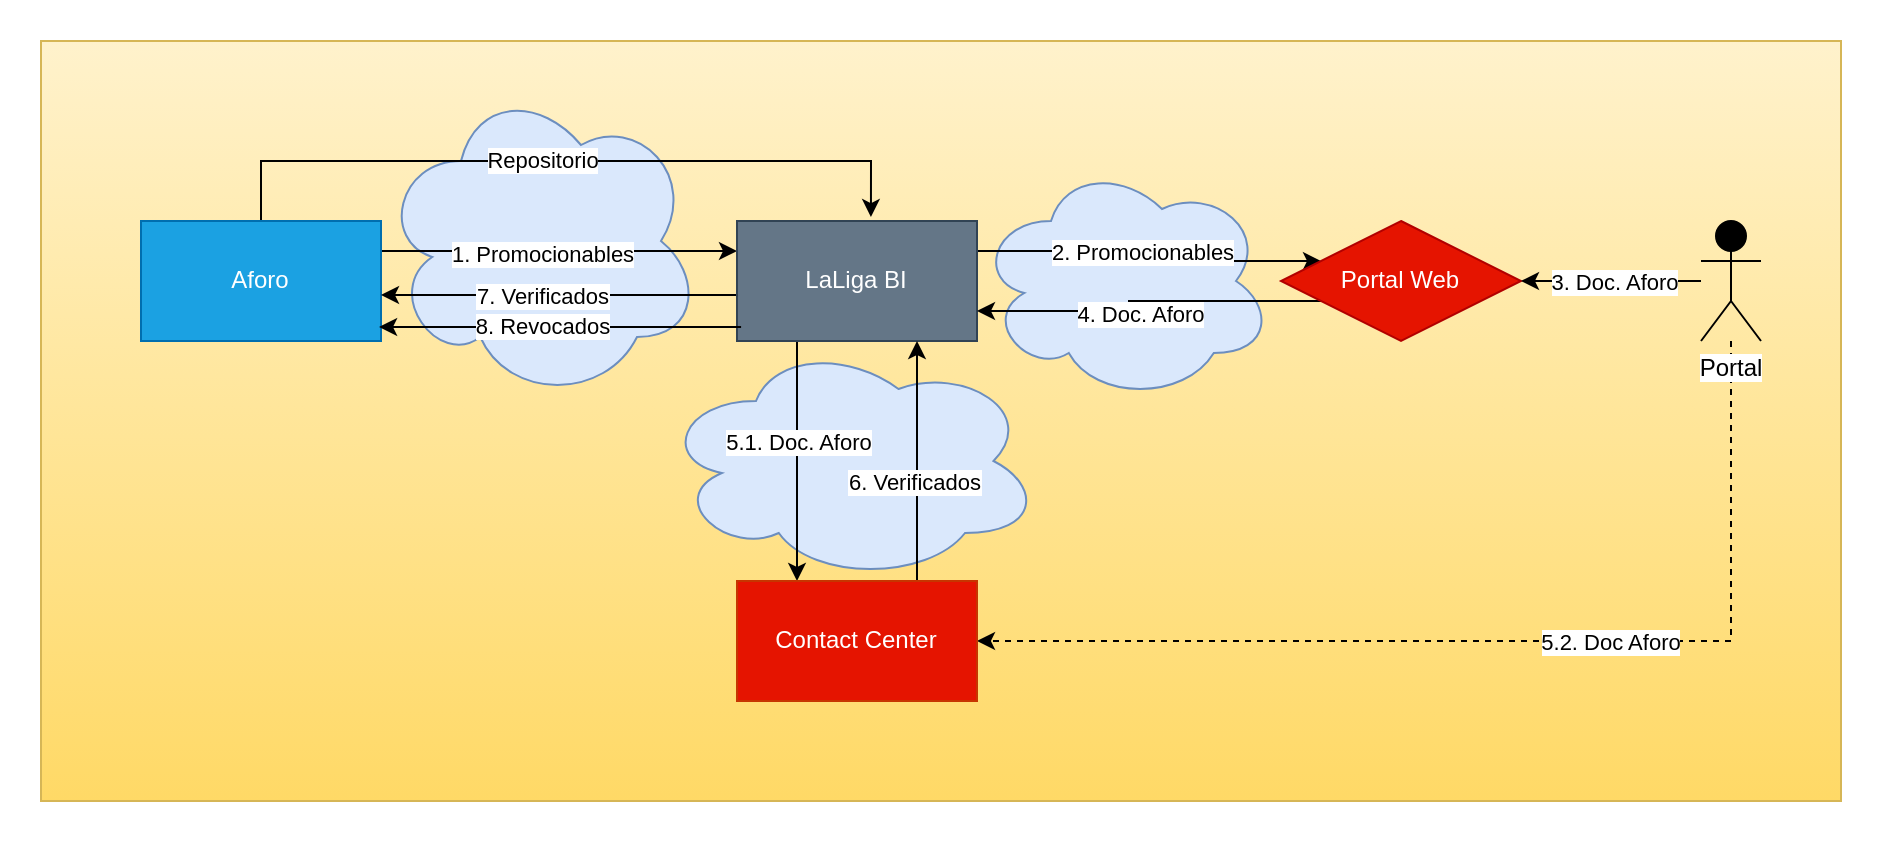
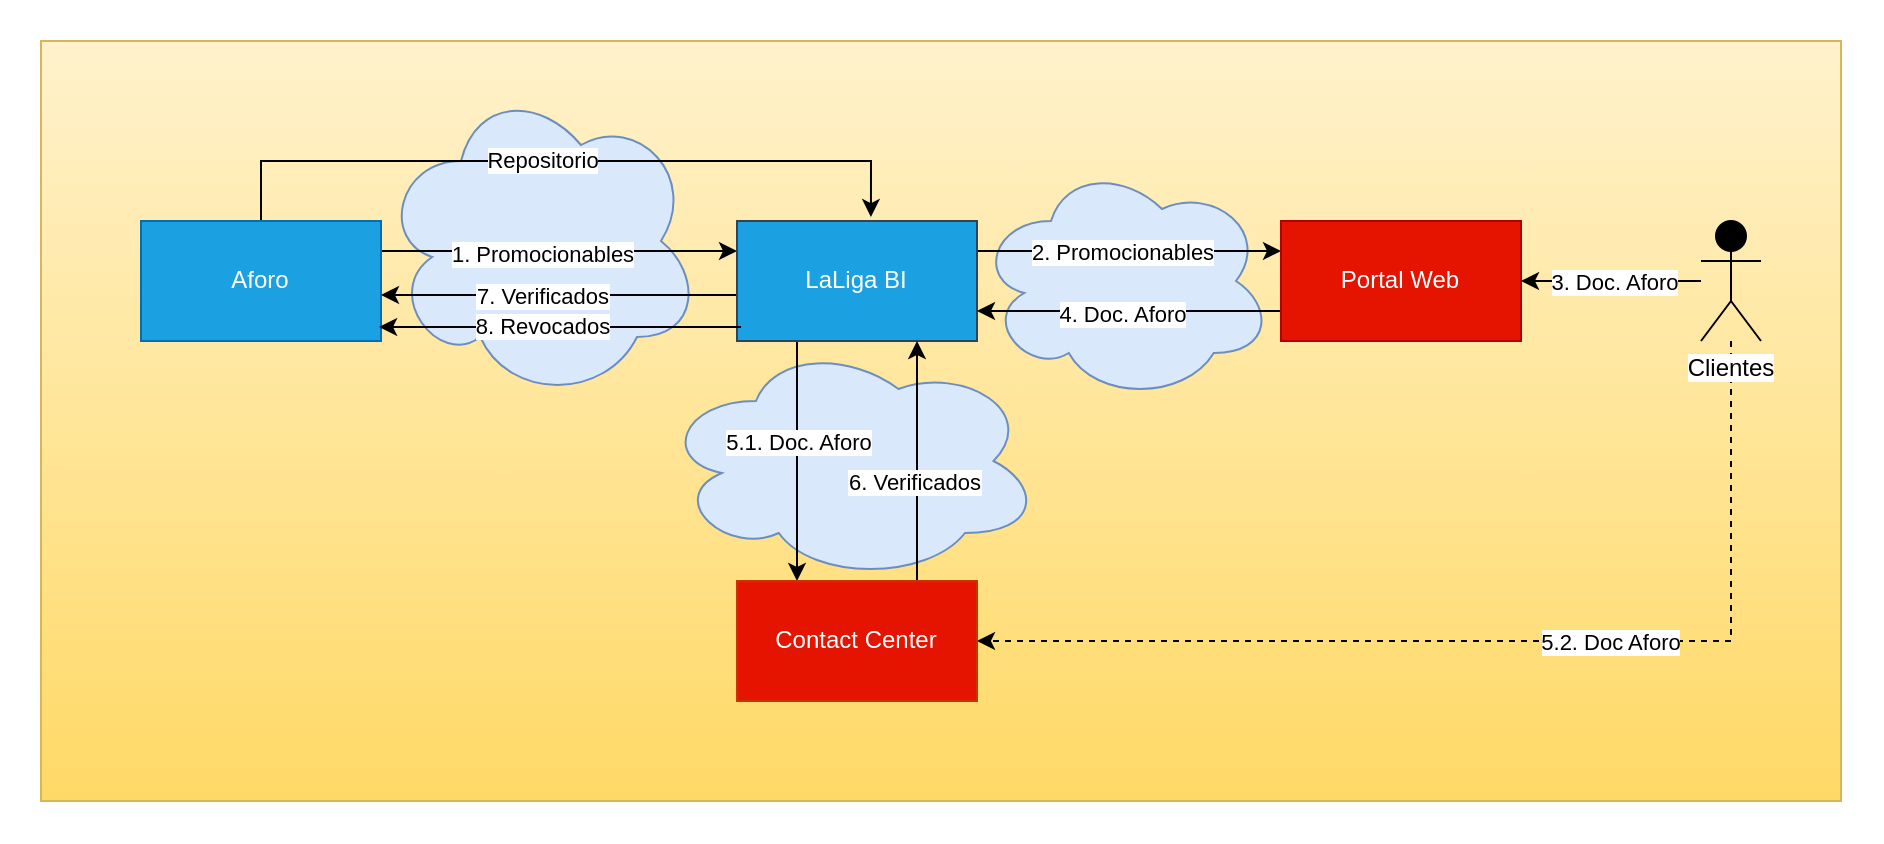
(857, 281) -> (857, 281)
(1401, 281) -> (1401, 281)
(1732, 369) -> (1732, 369)
